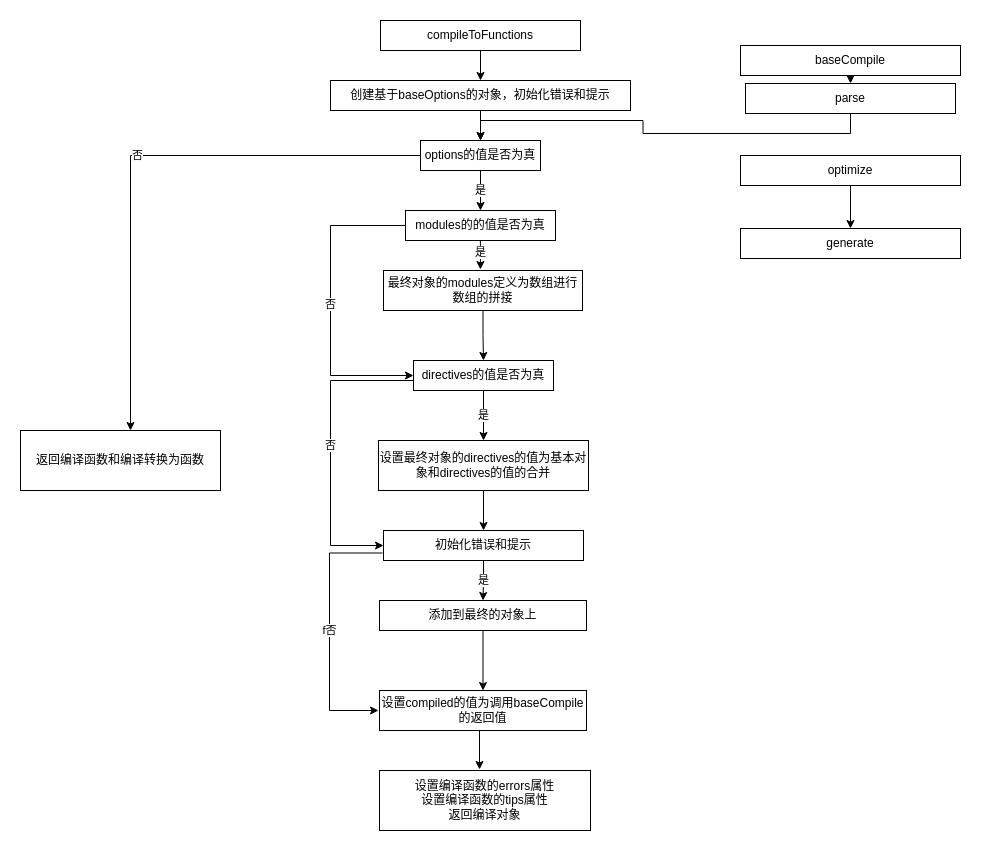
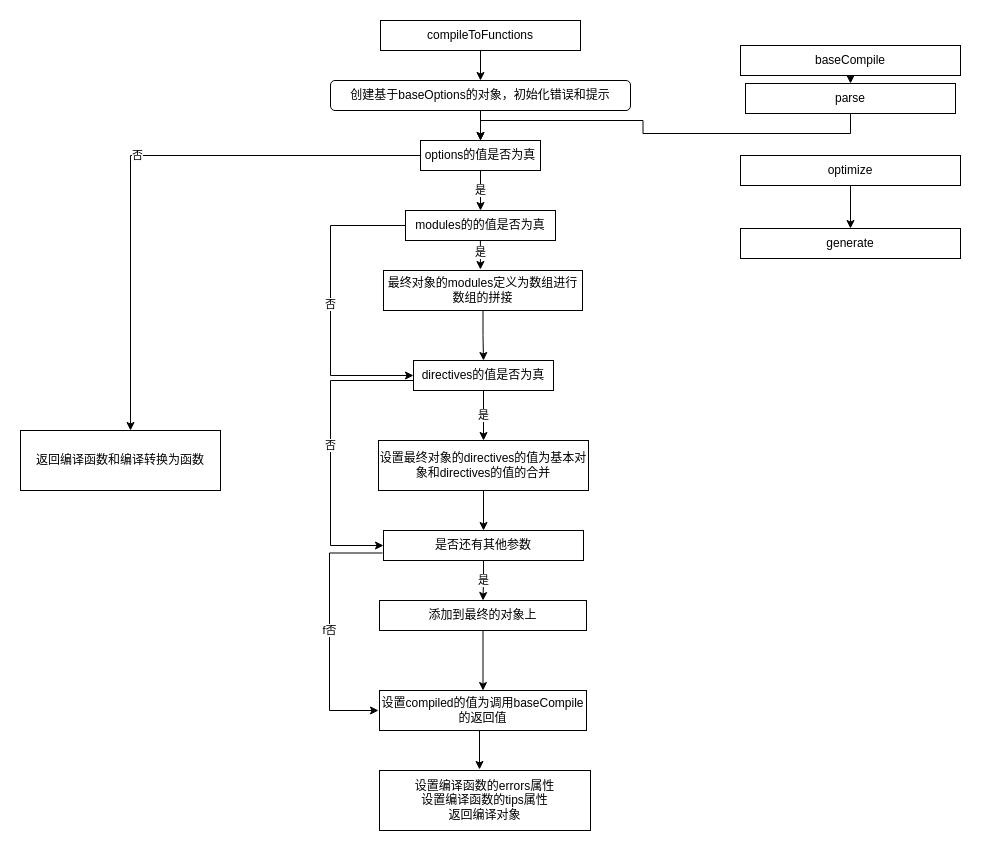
(481, 96) -> (481, 96)
(484, 546) -> (484, 546)
